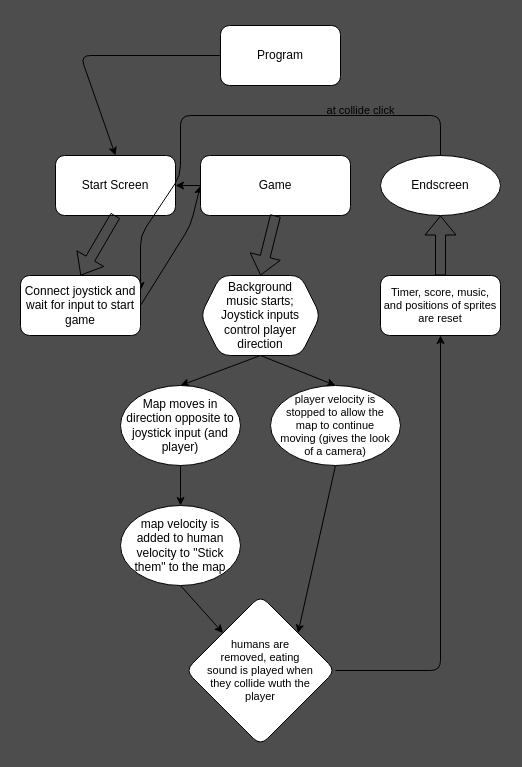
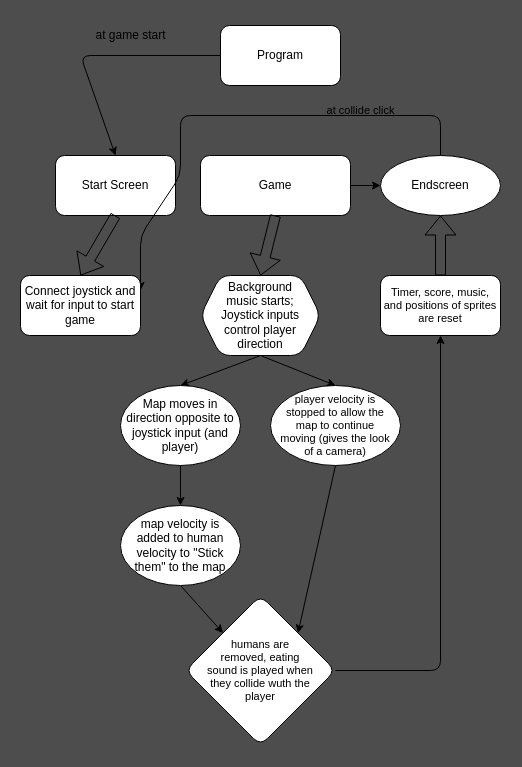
none -> (131, 36)
(192, 186) -> (362, 186)
(172, 255) -> none
